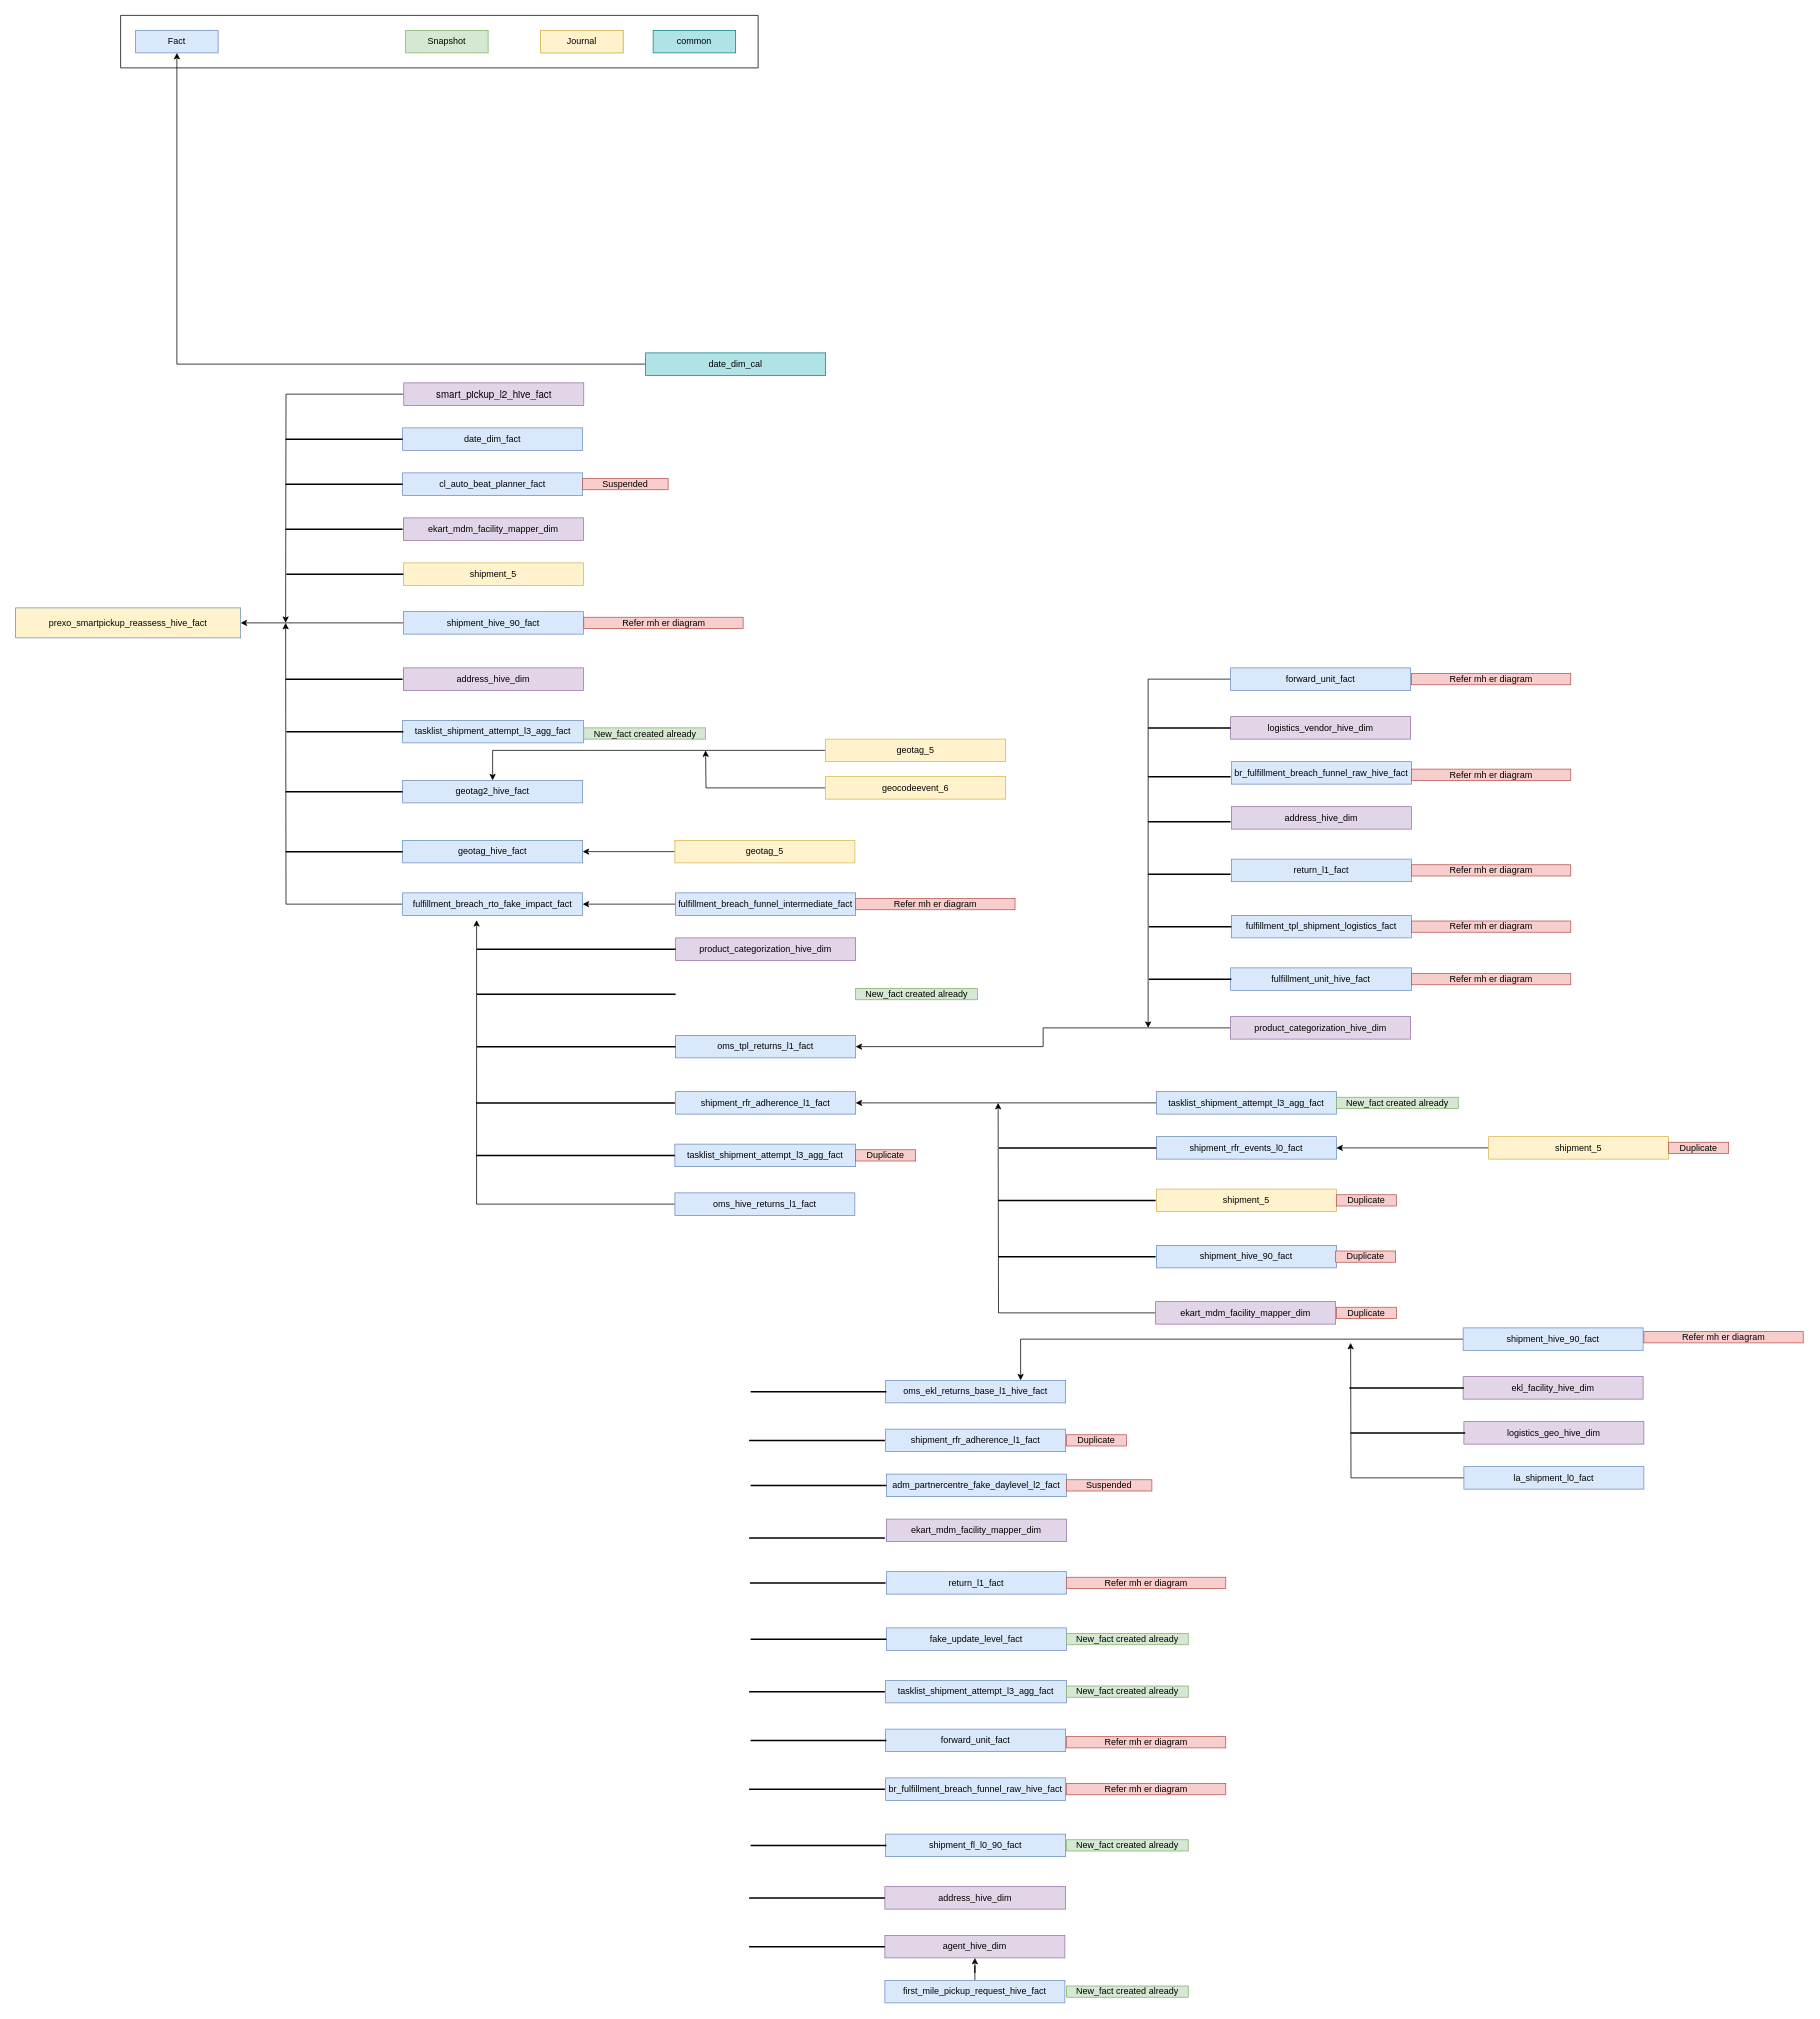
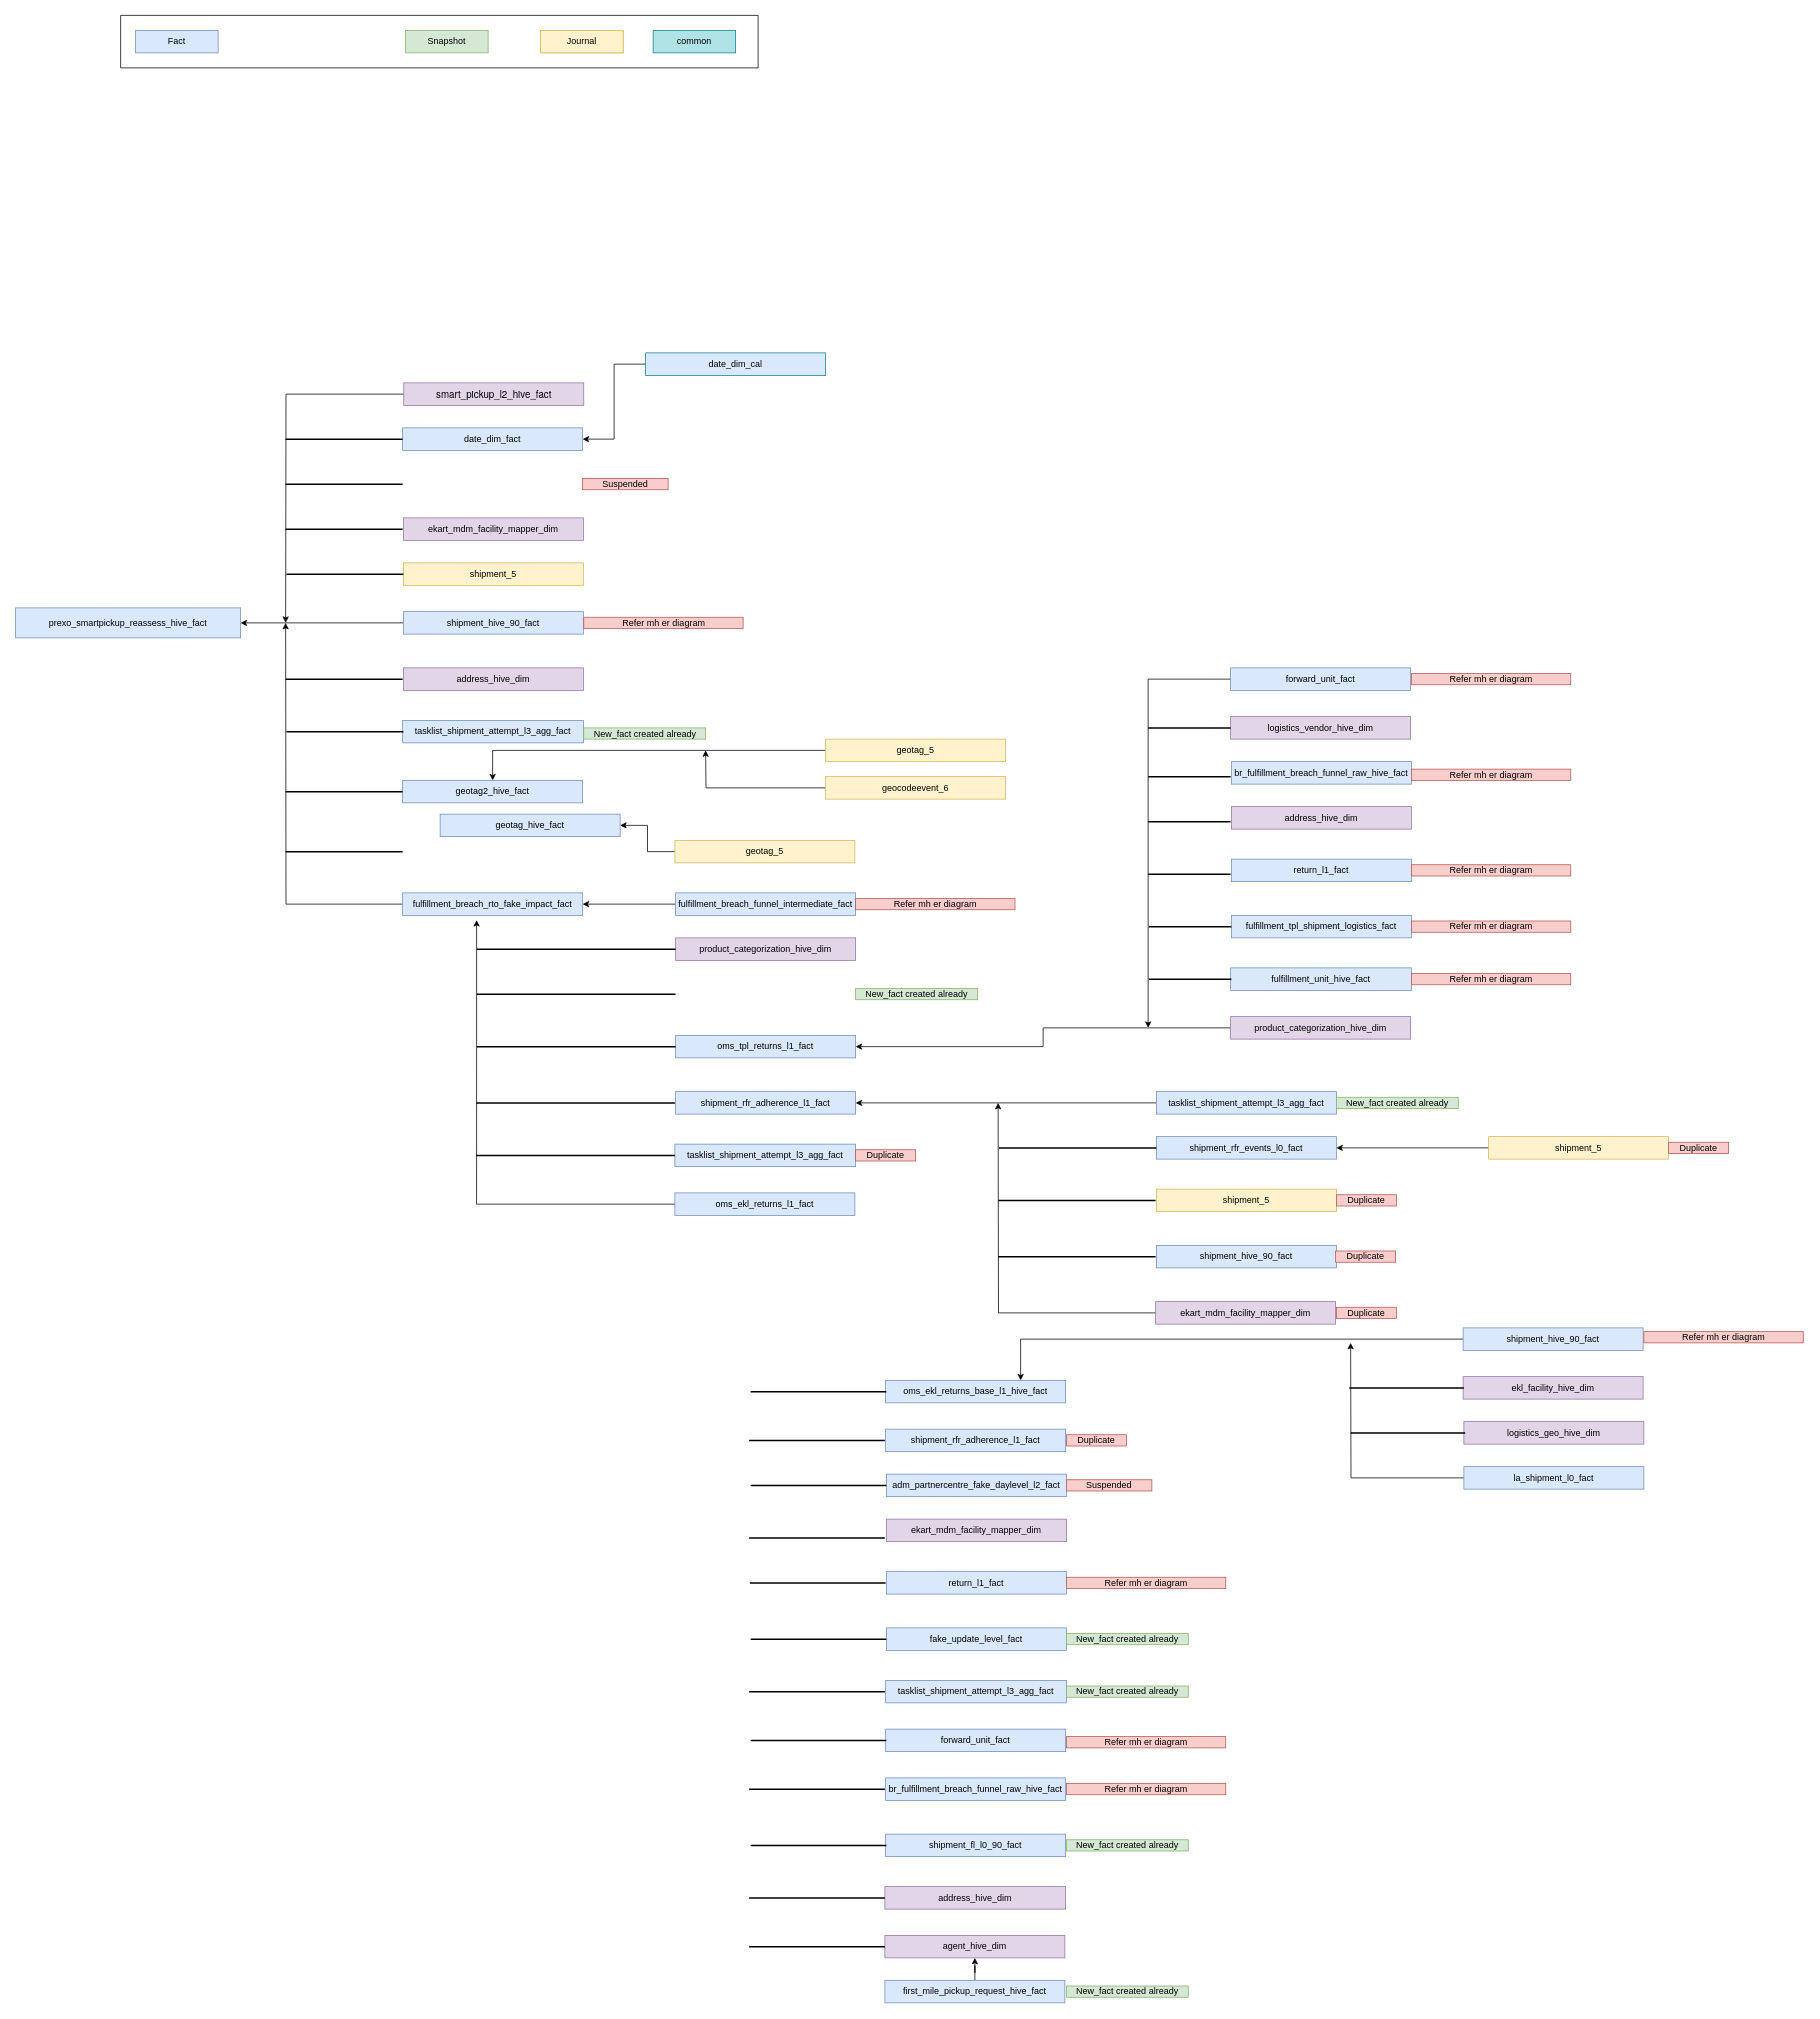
(177, 59) -> (589, 439)
(735, 364) -> (735, 364)
(492, 484) -> none
(128, 623) -> (128, 623)
(492, 852) -> (530, 825)
(765, 1204) -> (765, 1204)
